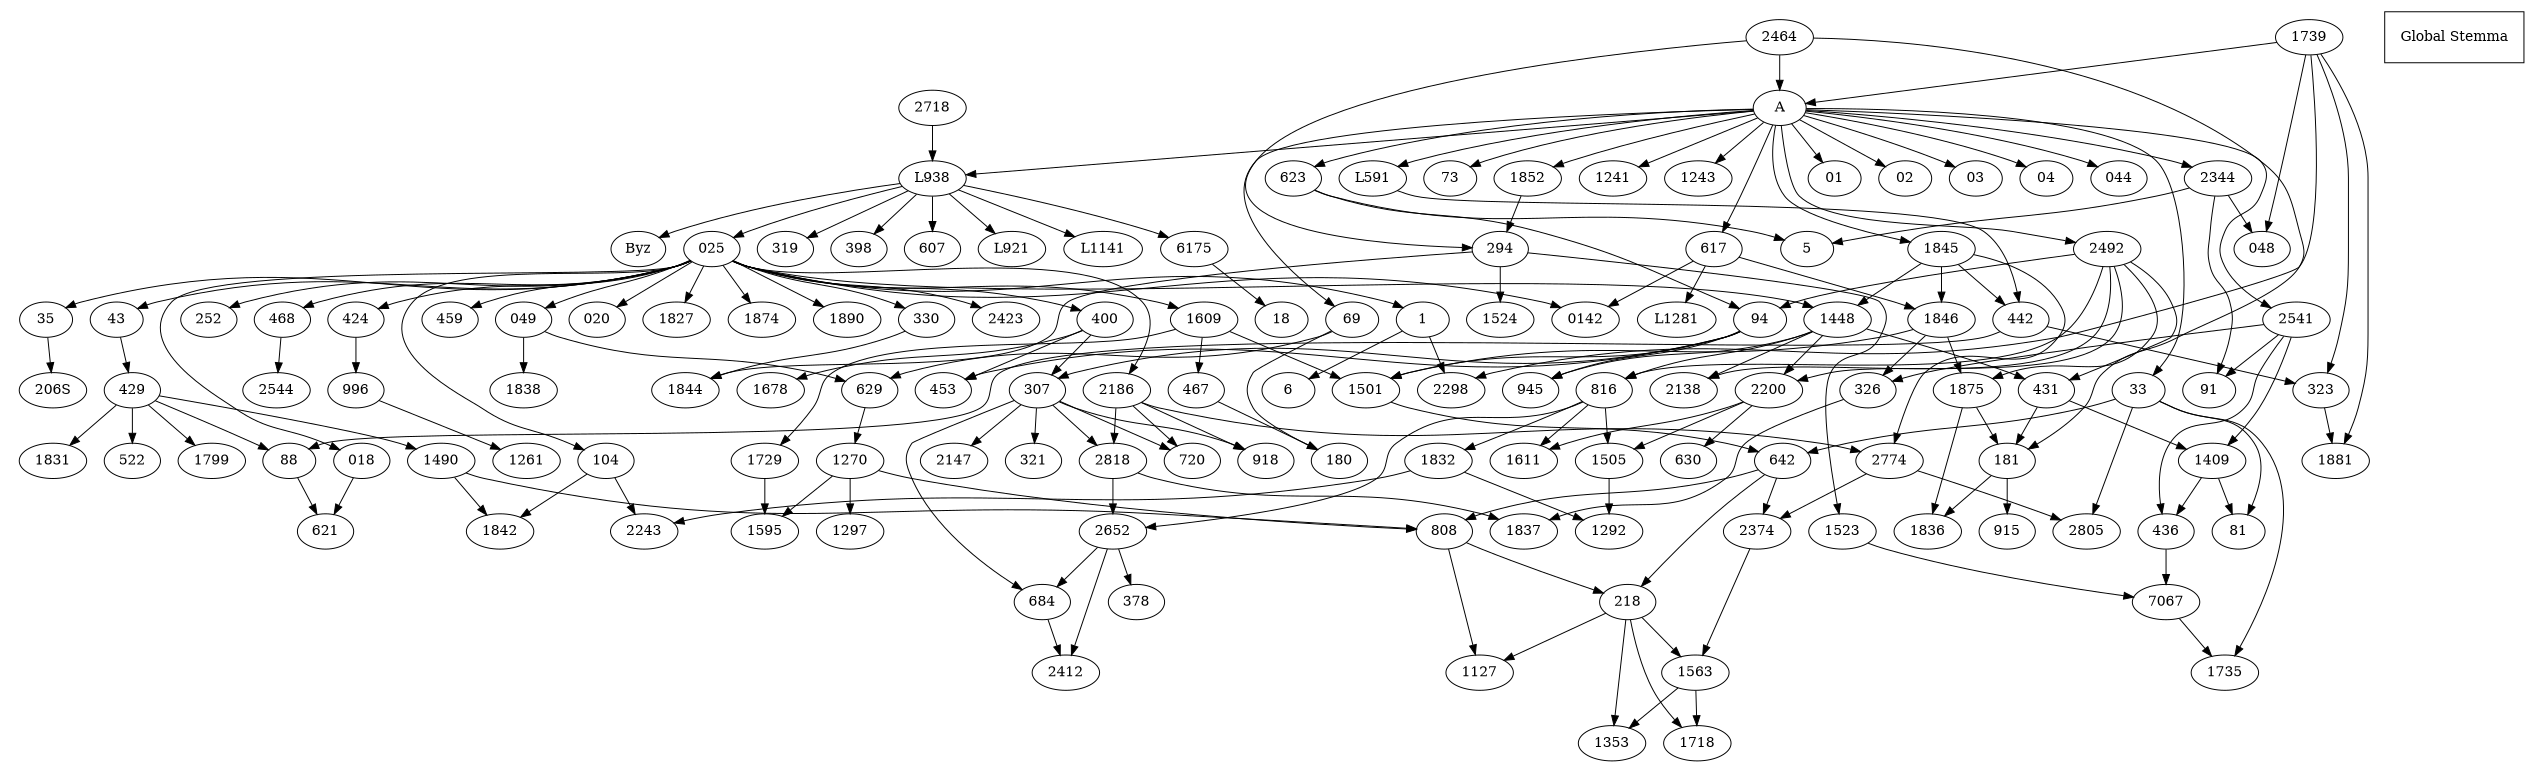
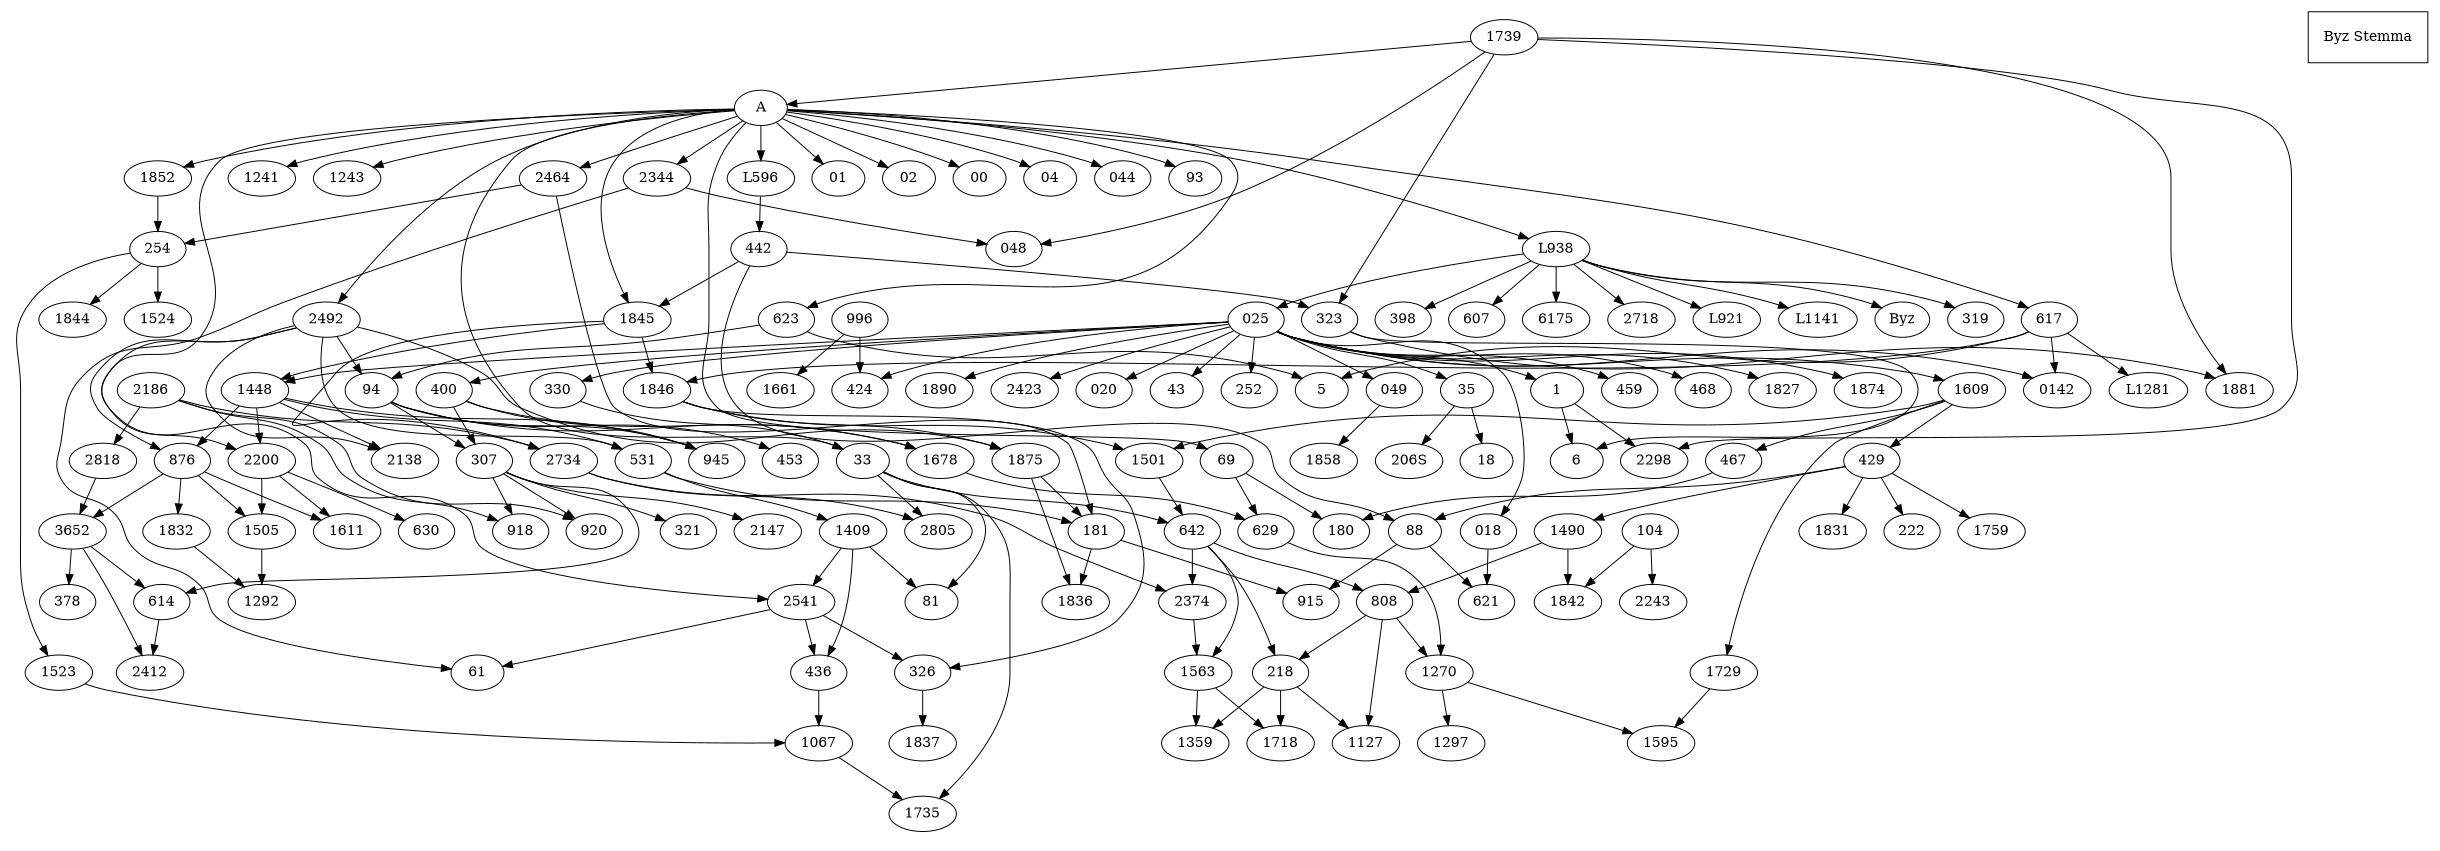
(2454, 37) -> (2368, 37)
(1780, 68) -> (663, 140)
(933, 138) -> (1595, 281)
(1373, 178) -> (761, 178)
(1450, 178) -> (1195, 178)
(1976, 178) -> (980, 178)
(2016, 217) -> (1690, 355)
(1500, 249) -> (158, 249)
(975, 268) -> none
(1235, 282) -> (1476, 422)
(1978, 282) -> (702, 282)
(409, 309) -> none
none -> (1738, 346)
(123, 350) -> (1925, 423)
(356, 350) -> (860, 353)
(813, 355) -> (662, 420)
(1571, 357) -> (648, 428)
(690, 358) -> (1100, 495)
(1007, 362) -> (576, 424)
(277, 390) -> none
(524, 390) -> (1324, 461)
(1604, 390) -> (182, 461)
(2046, 390) -> (643, 461)
(2209, 390) -> (478, 673)
(2269, 391) -> (830, 563)
(1071, 422) -> none
(132, 461) -> (1912, 531)
(212, 461) -> (1992, 531)
(527, 461) -> (781, 390)
(1192, 461) -> (594, 531)
(1890, 461) -> (564, 461)
(1305, 496) -> none
(993, 498) -> none
(1141, 510) -> (1409, 633)
(1113, 531) -> (73, 531)
none -> (1366, 565)
(1042, 602) -> (162, 602)
(2166, 602) -> (819, 743)
(1658, 634) -> (1238, 595)
(1612, 743) -> (1195, 743)
